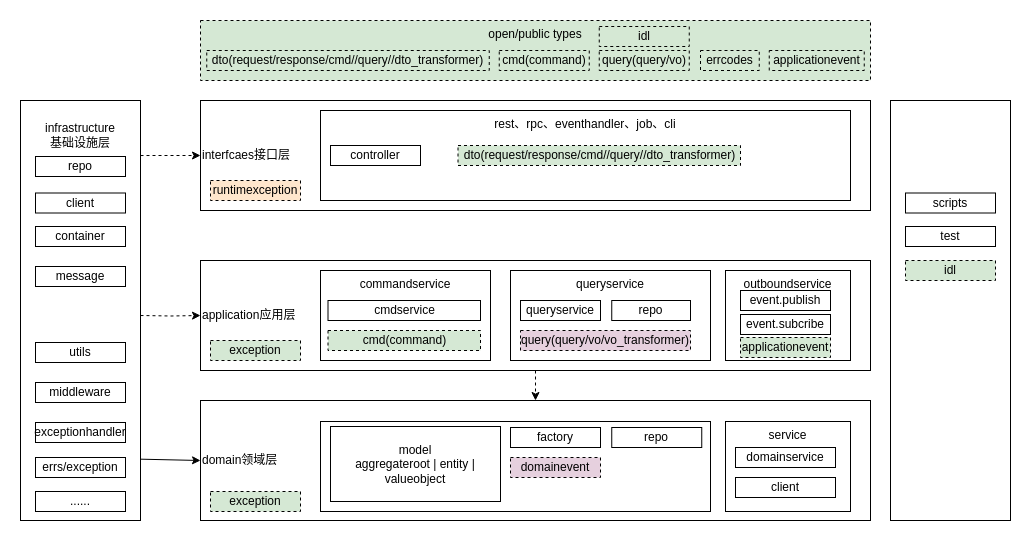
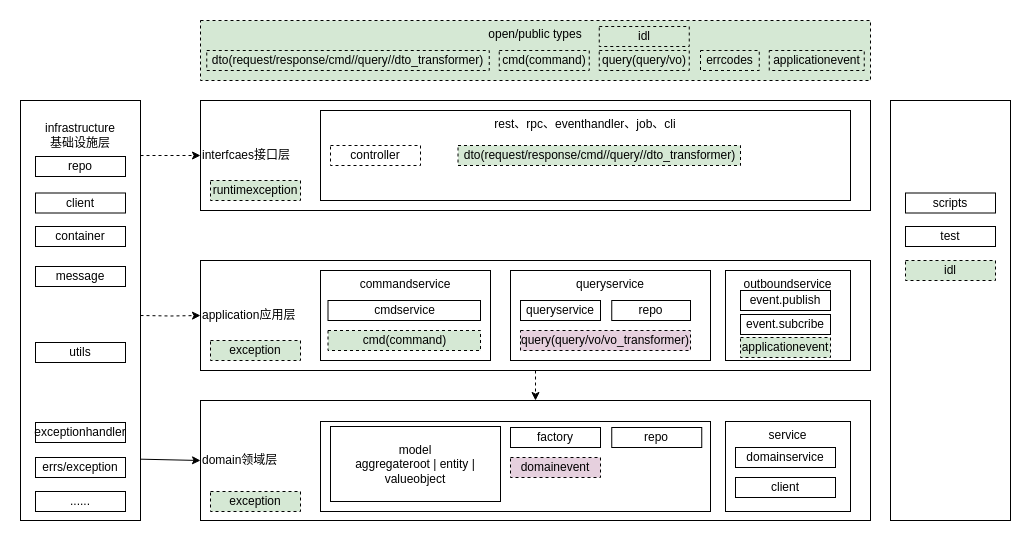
(376, 156) -> (376, 156)
(256, 191) -> (256, 191)
(81, 393) -> none
